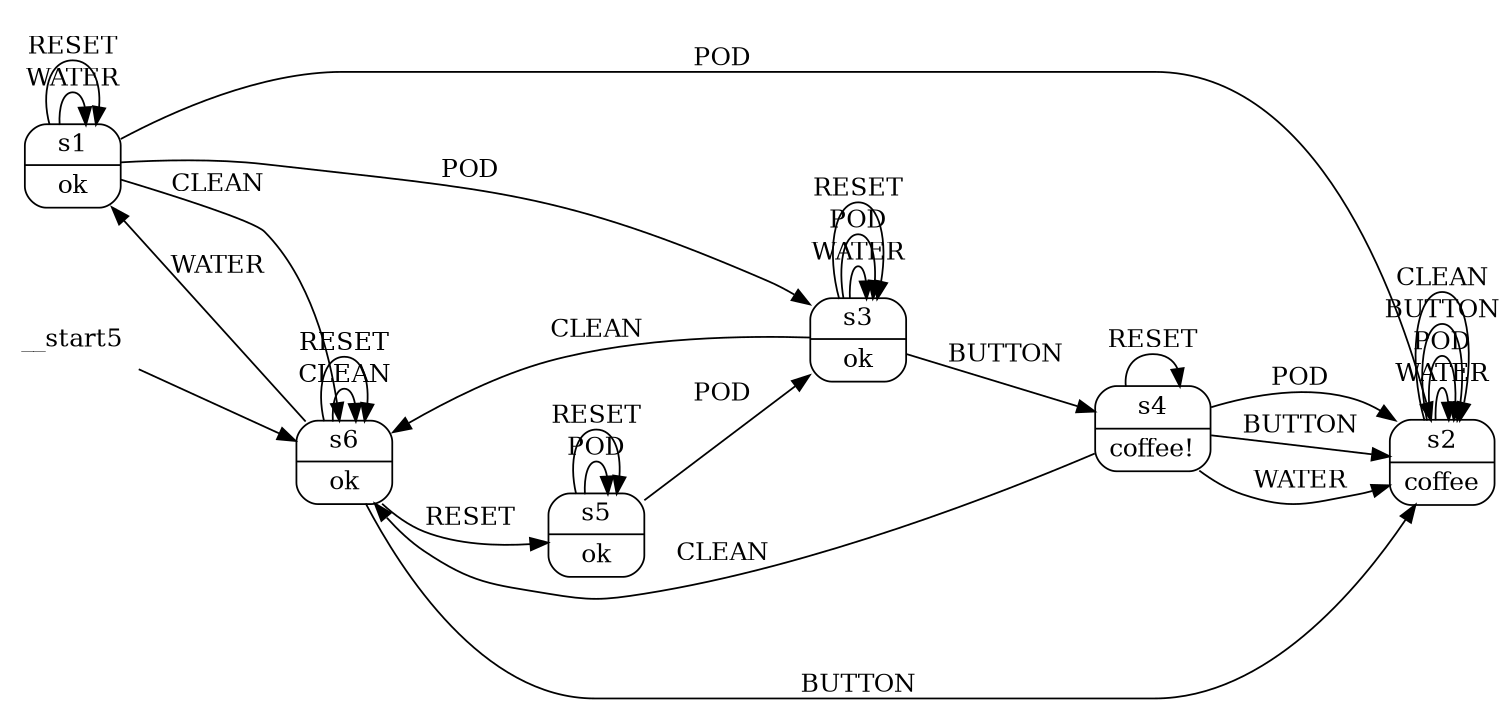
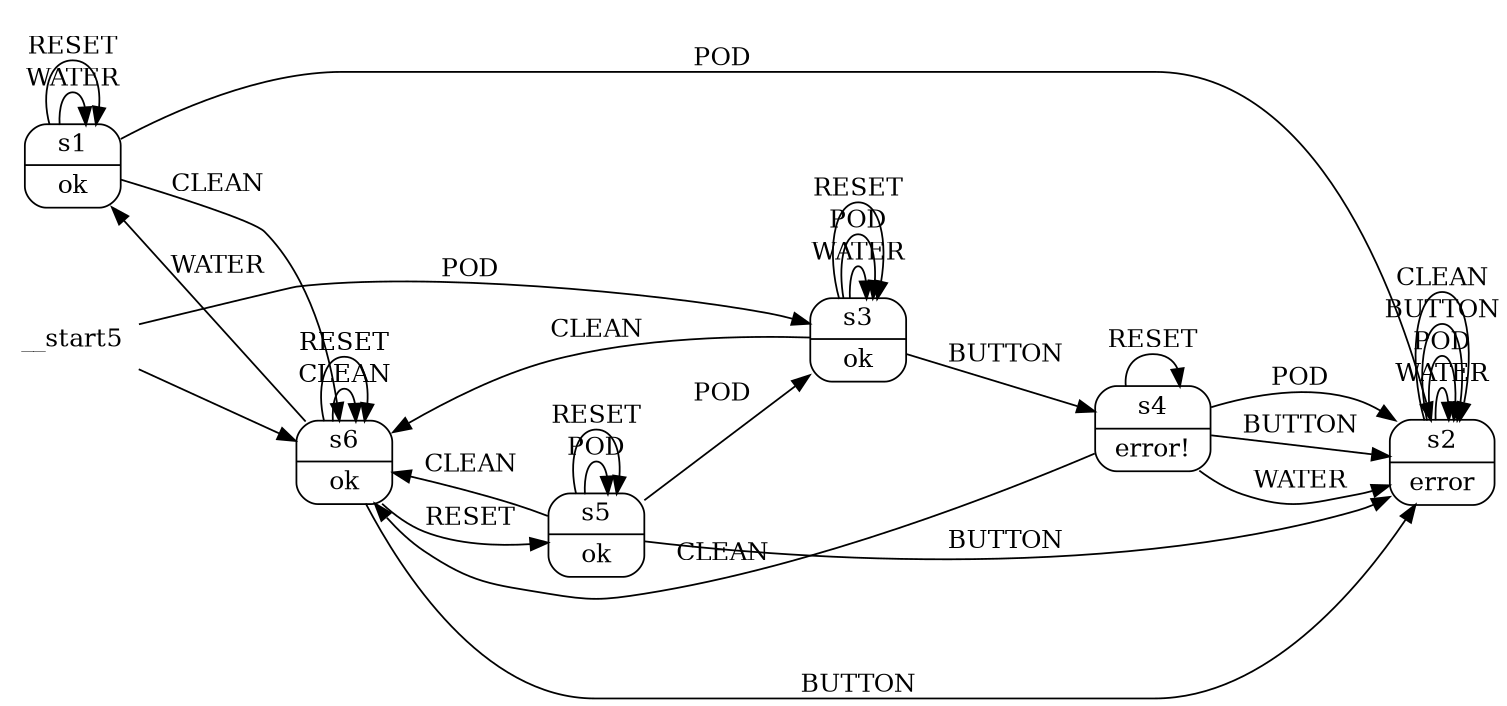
(466, 188) -> (465, 283)
(1153, 449) -> (1153, 449)
(1442, 483) -> (1442, 483)
none -> (480, 494)
none -> (1011, 558)
